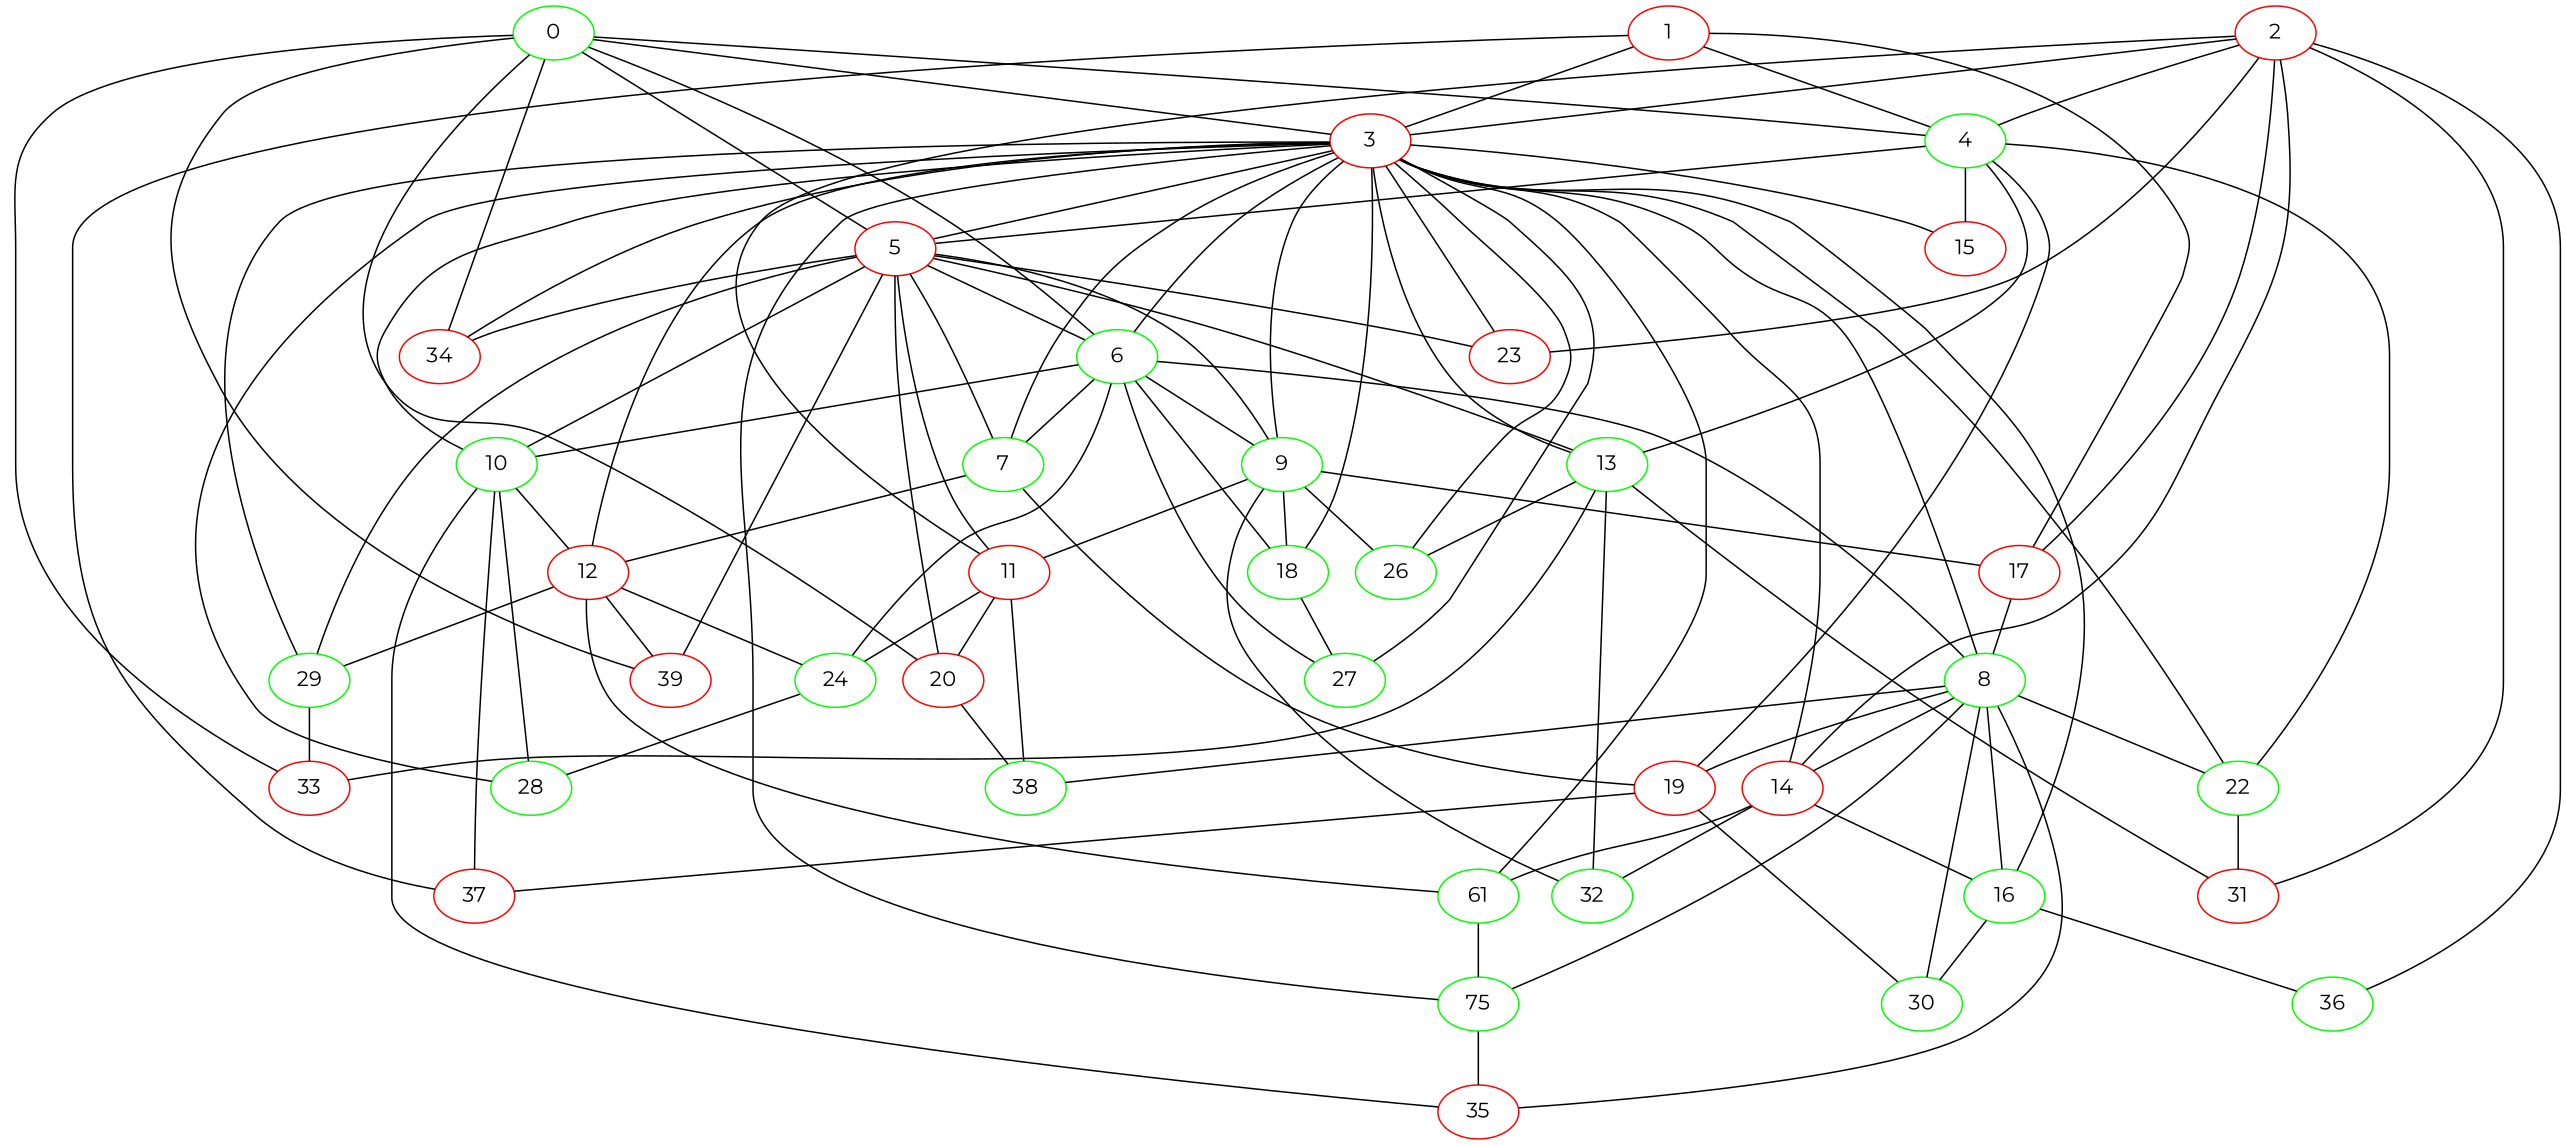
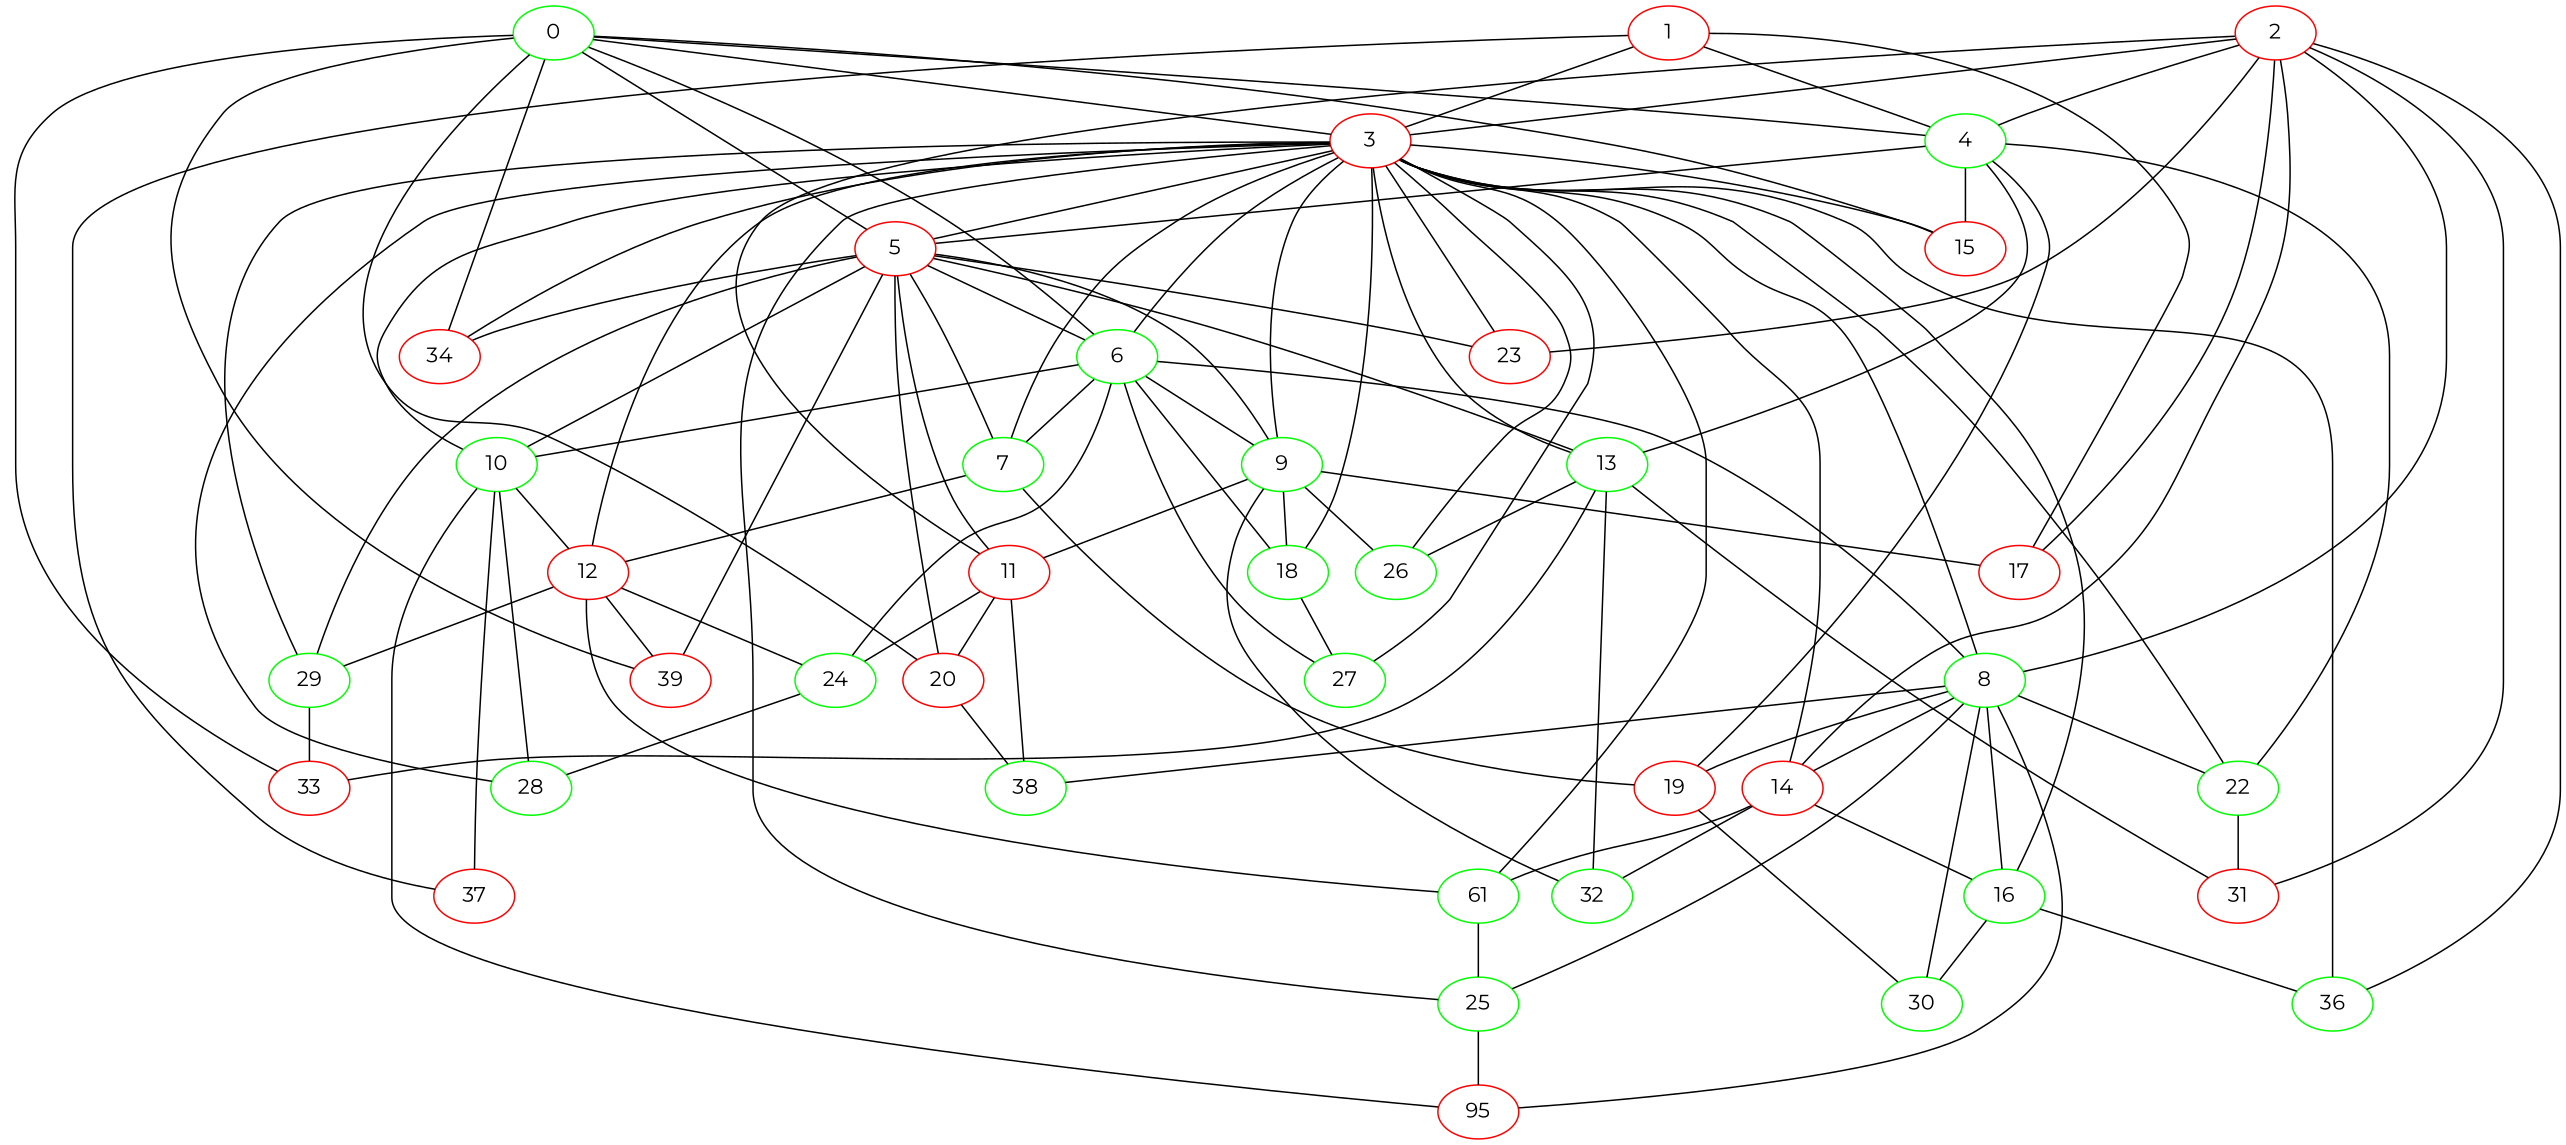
none -> (1270, 93)
none -> (2142, 330)
(2005, 618) -> (2418, 454)
(1103, 840) -> none
(1478, 1004) -> (1478, 1004)
(1478, 1112) -> (1478, 1112)
